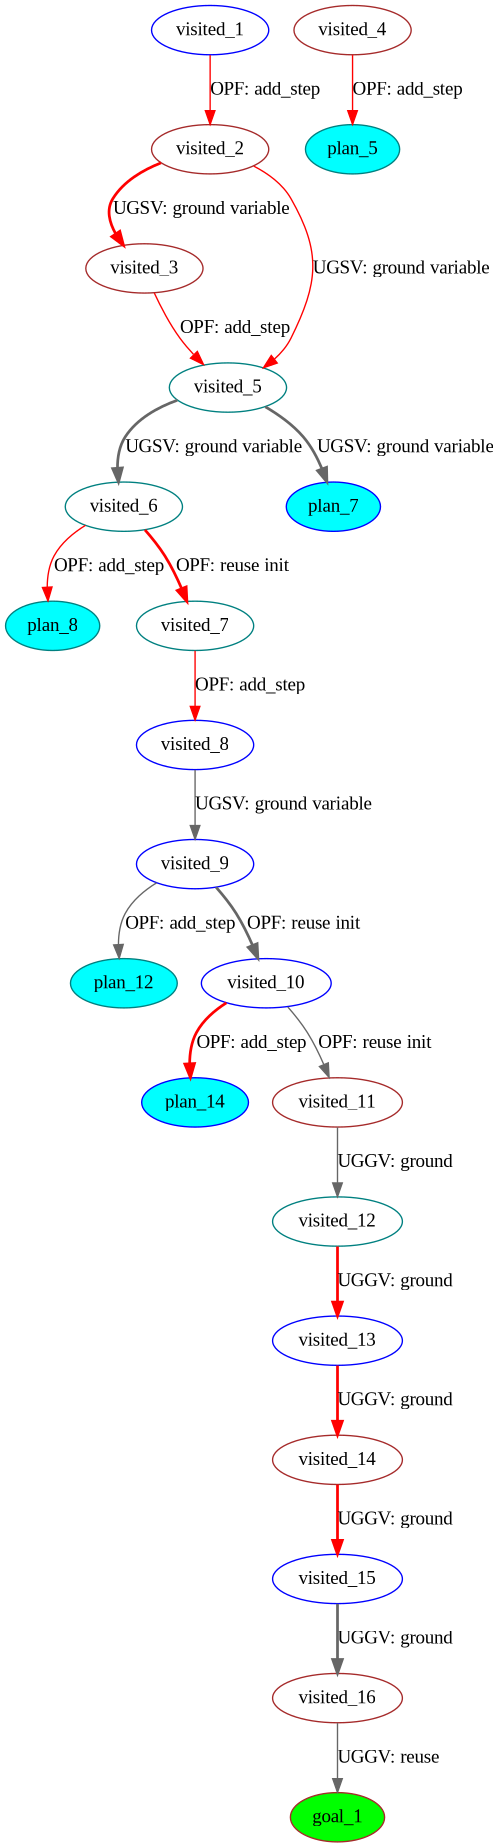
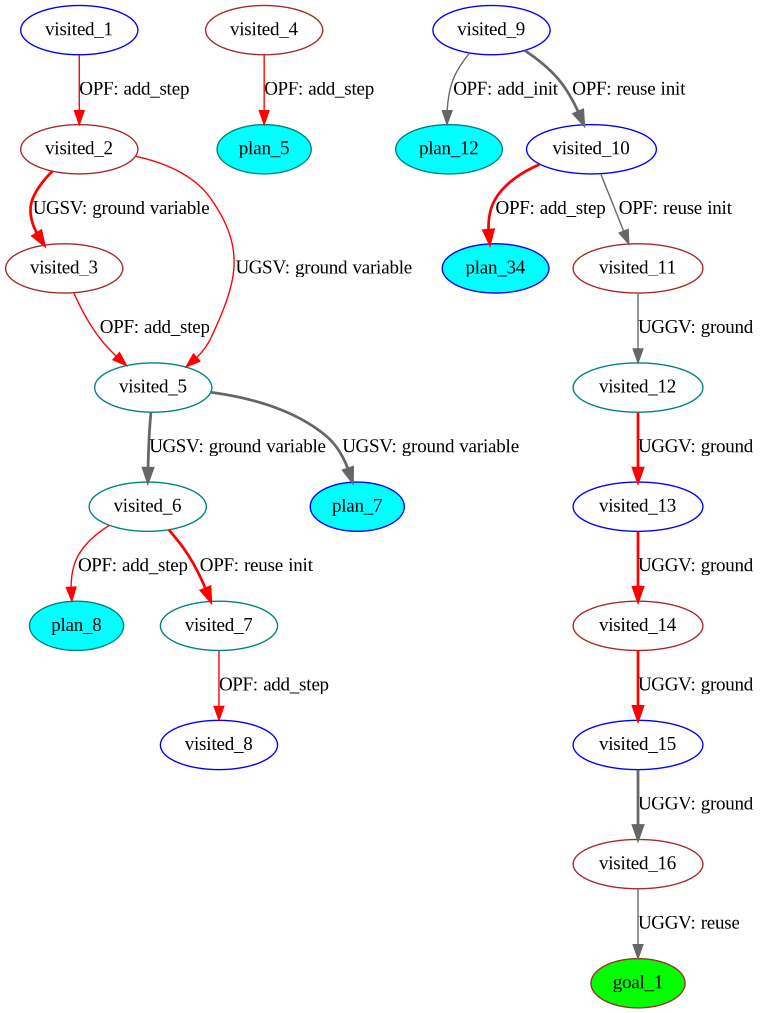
(195, 798) -> none
(181, 924) -> (506, 90)
(195, 1102) -> (496, 268)
